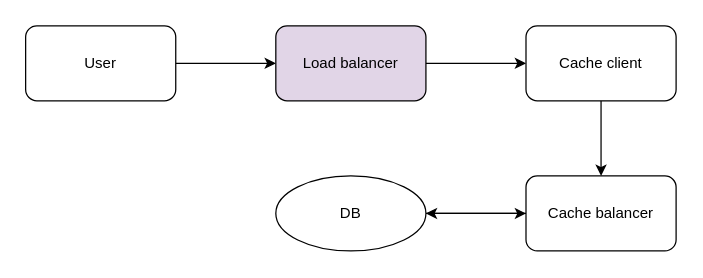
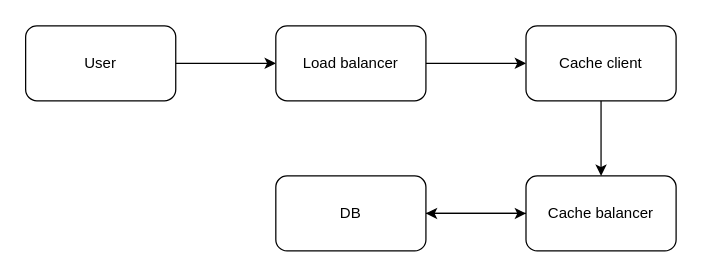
(351, 63) -> (351, 63)
(351, 213) -> (351, 213)
